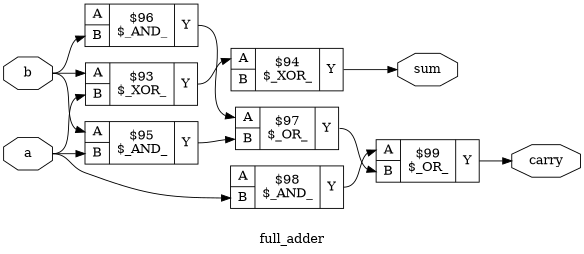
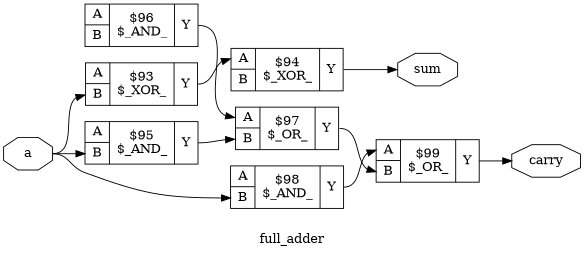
(28, 73) -> none
